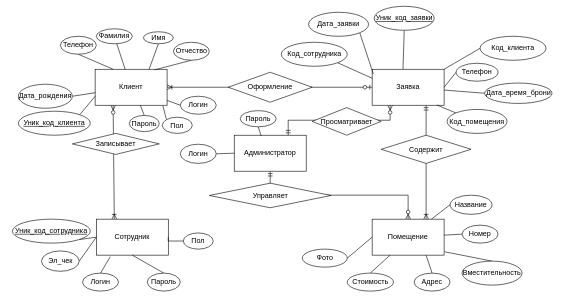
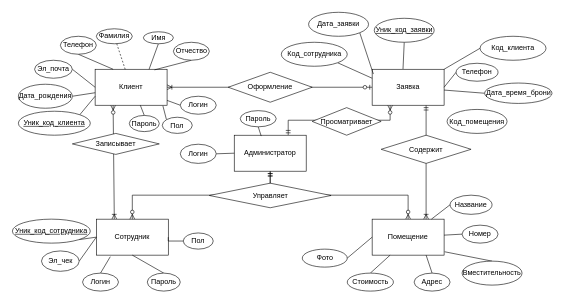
(404, 18) -> (404, 30)
(121, 57) -> (121, 57)
none -> (53, 69)
none -> (83, 78)
(447, 109) -> none
none -> (132, 206)
